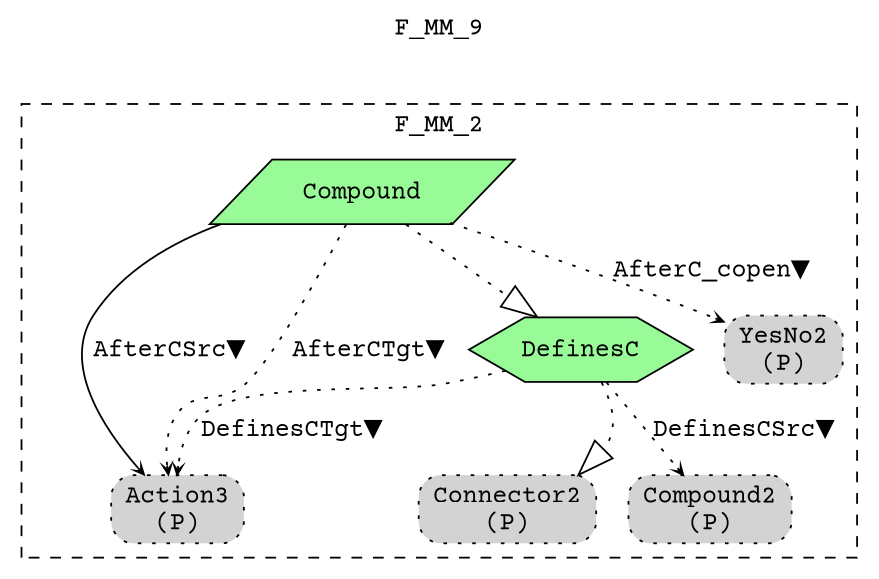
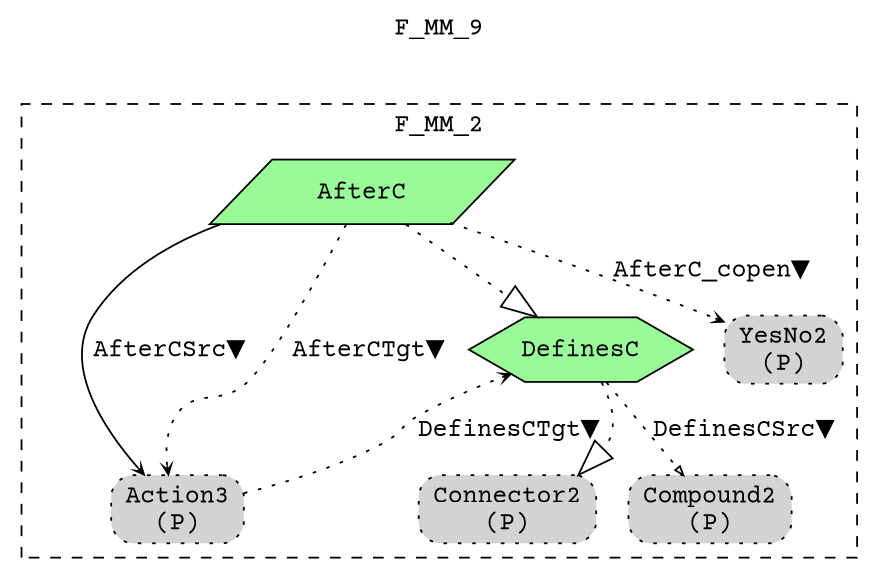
(362, 192) -> (362, 192)
(324, 390) -> (378, 446)
(642, 425) -> (642, 425)
